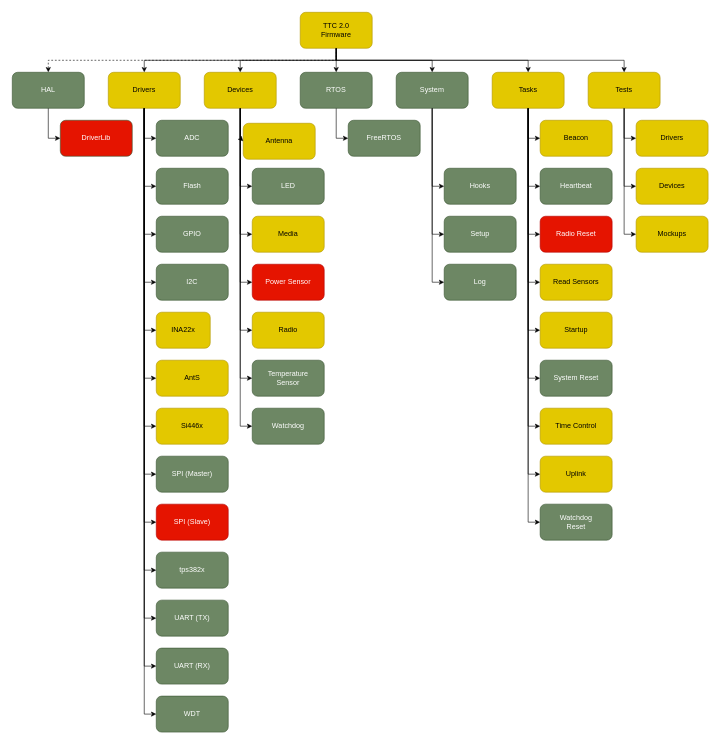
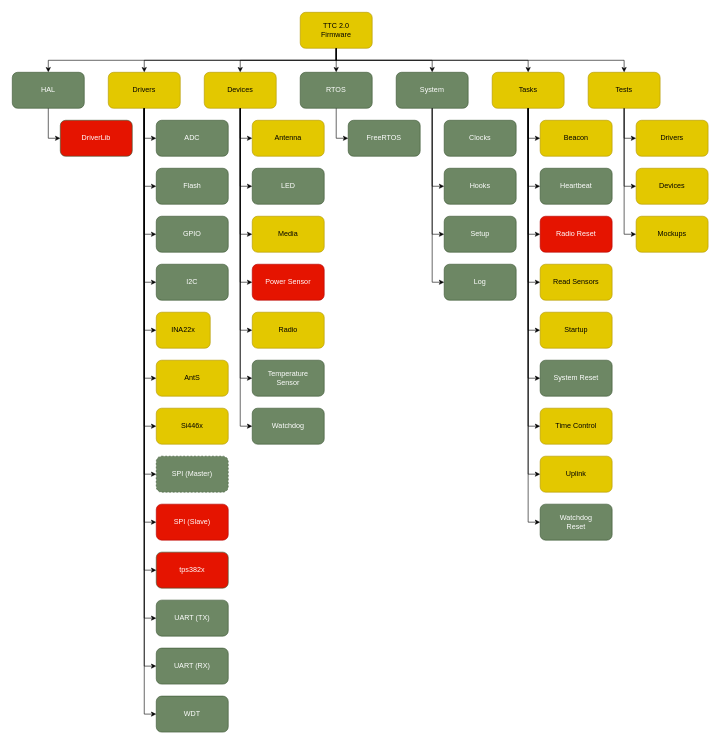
(92, 60) -> (92, 60)
none -> (480, 138)
(279, 141) -> (288, 138)
(192, 474) -> (192, 474)
(192, 570) -> (192, 570)
